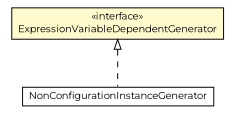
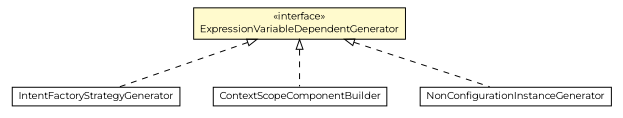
none -> (96, 96)
none -> (300, 96)
